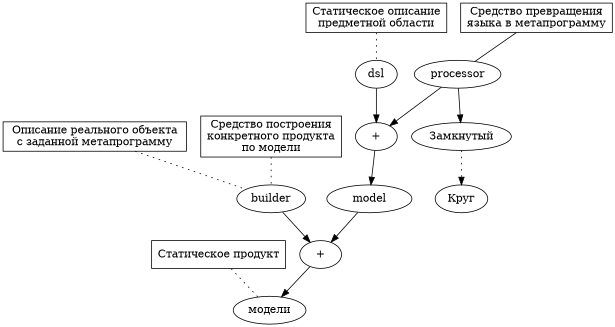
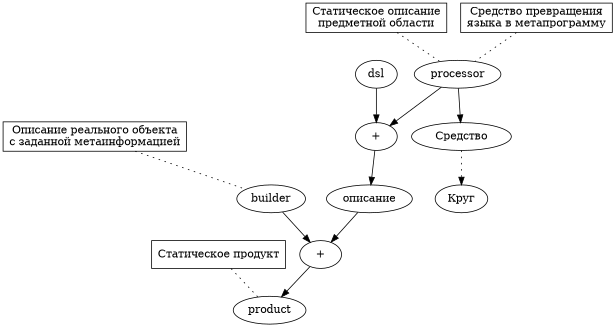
(376, 47) -> (418, 47)
(496, 47) -> (496, 47)
(95, 137) -> (95, 137)
(271, 137) -> none
(461, 137) -> (461, 137)
(369, 199) -> (369, 199)
(270, 310) -> (270, 310)
